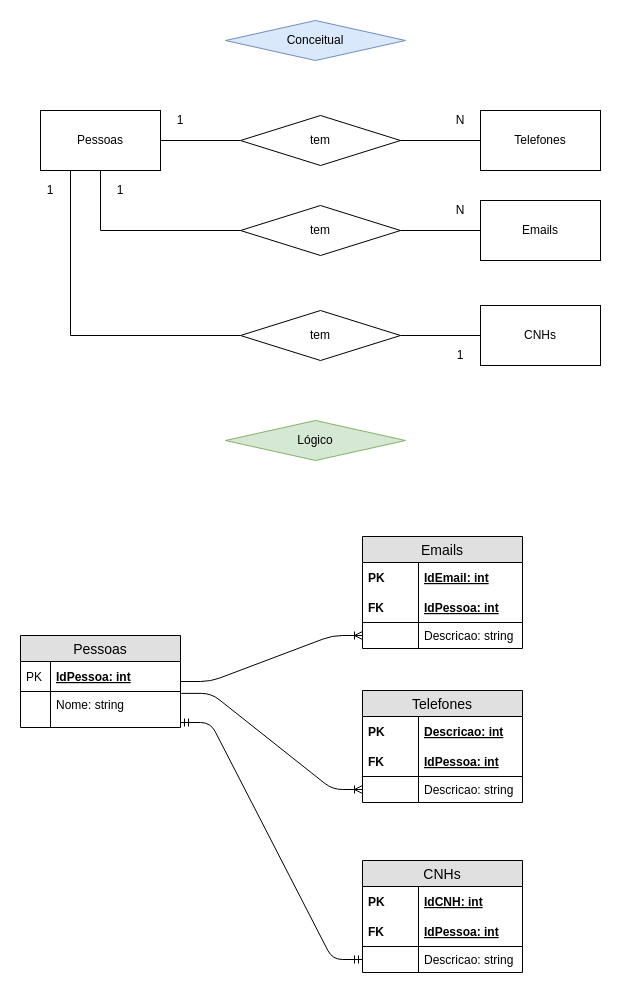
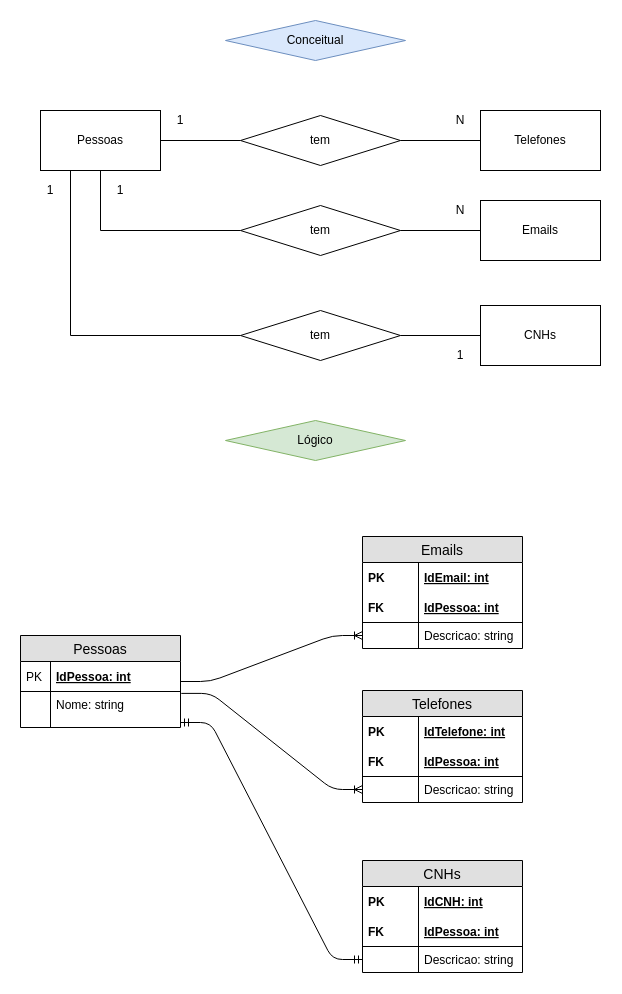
(465, 732) -> (468, 732)
